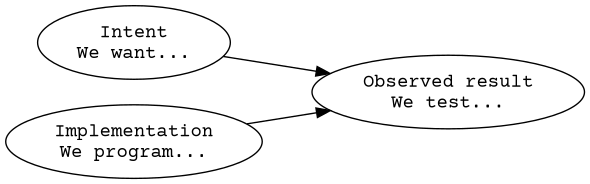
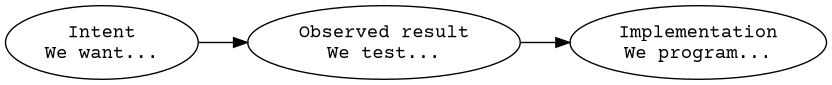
(282, 118) -> (538, 42)
